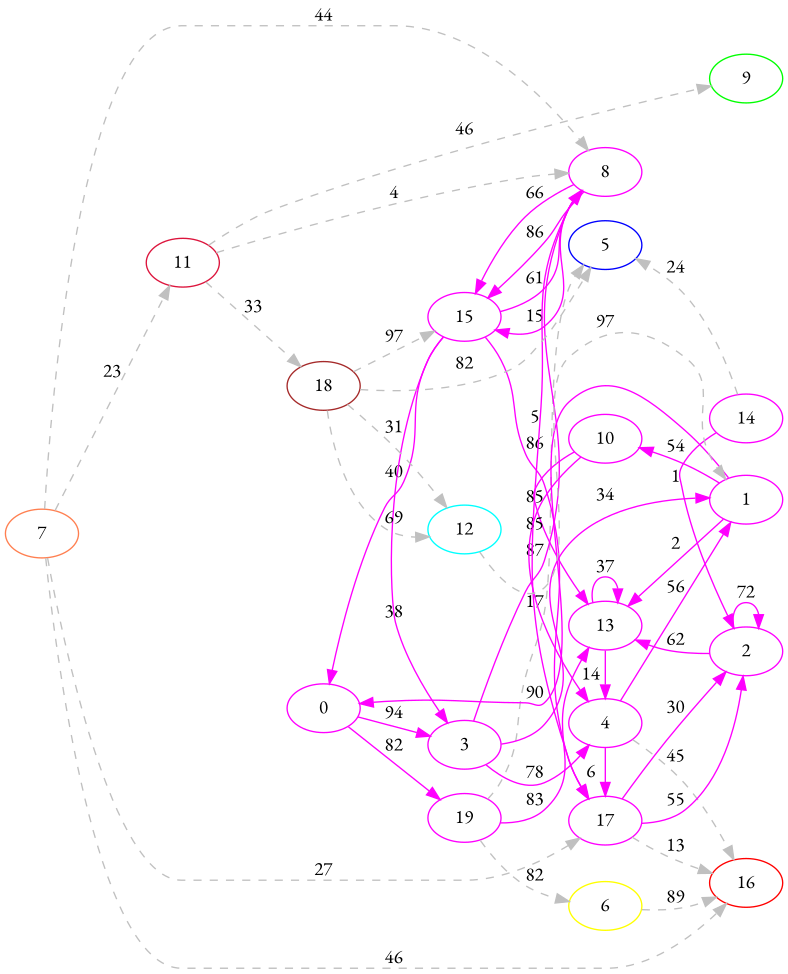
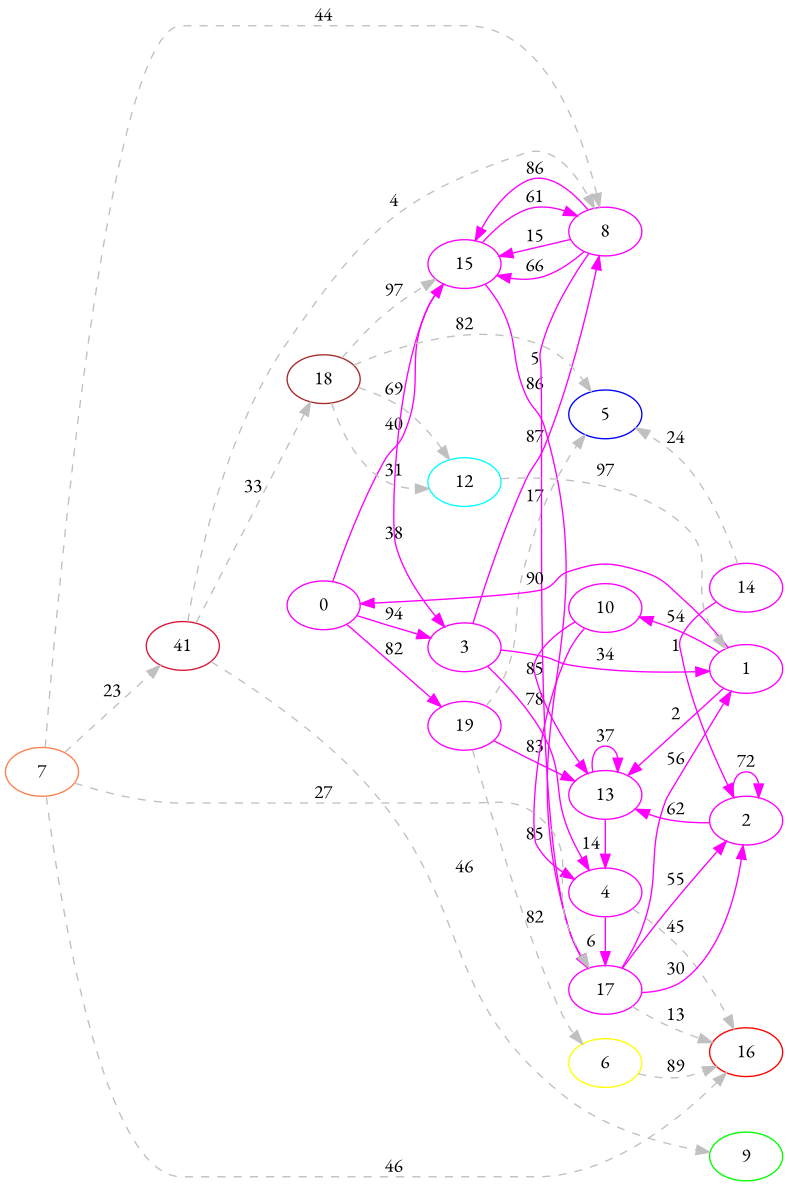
(183, 263) -> (183, 646)
(384, 509) -> (384, 461)
(672, 617) -> (657, 830)
